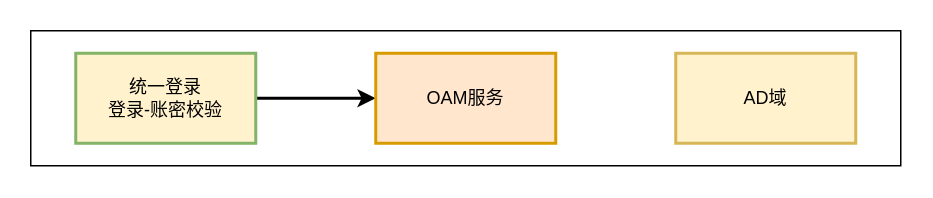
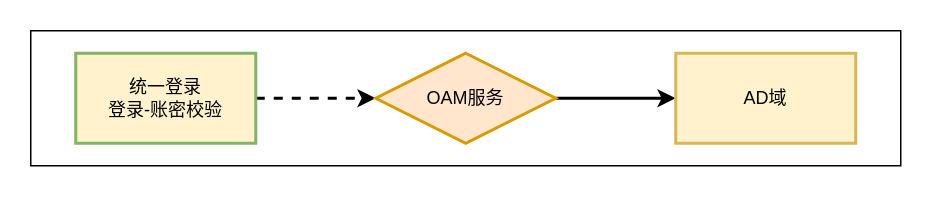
(311, 98) -> (311, 98)
(466, 98) -> (466, 98)
none -> (609, 98)
